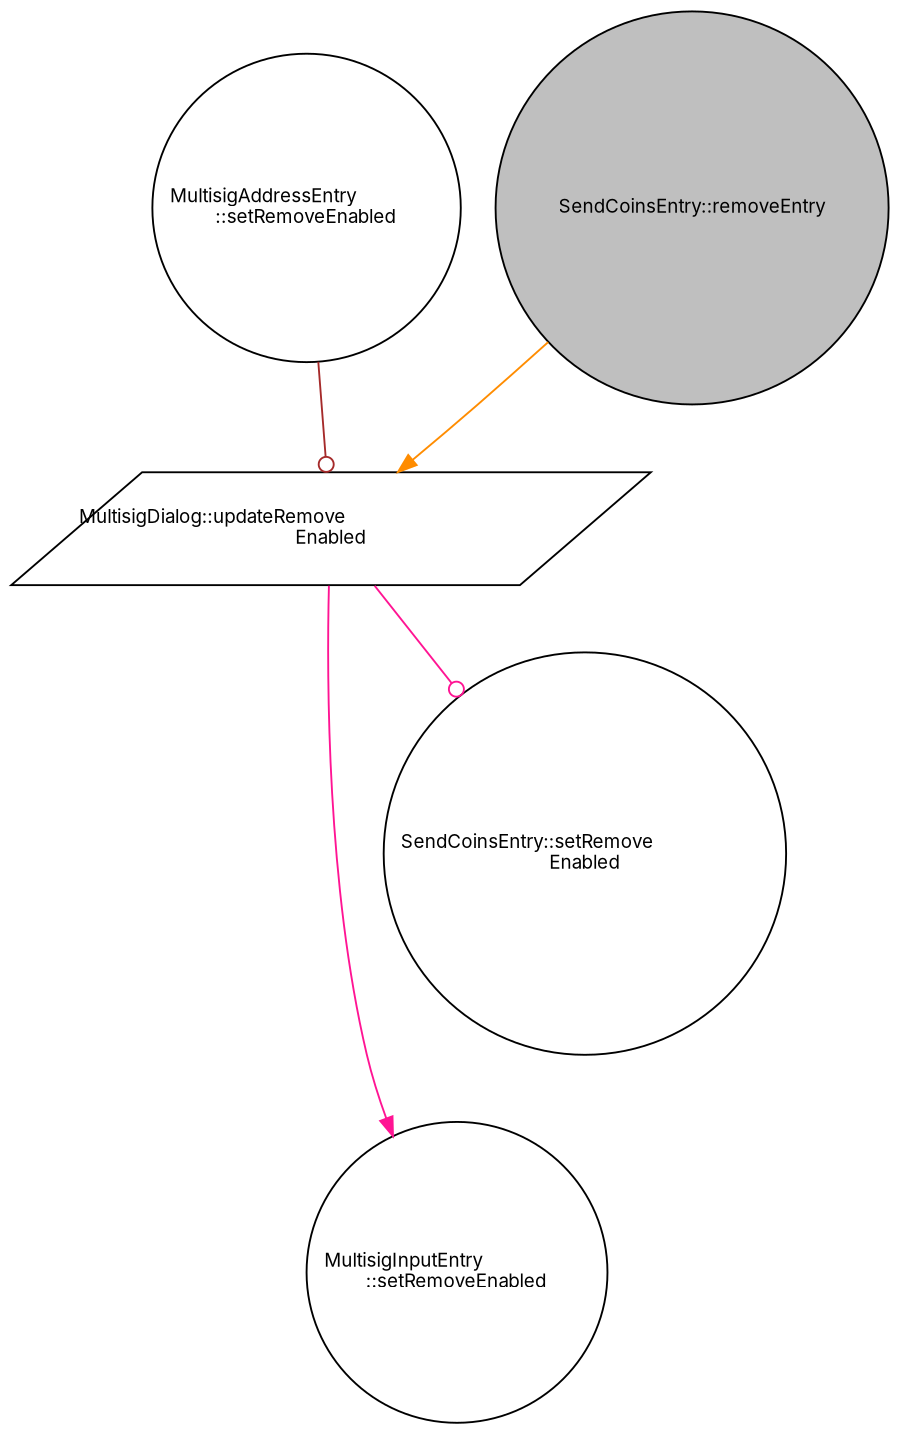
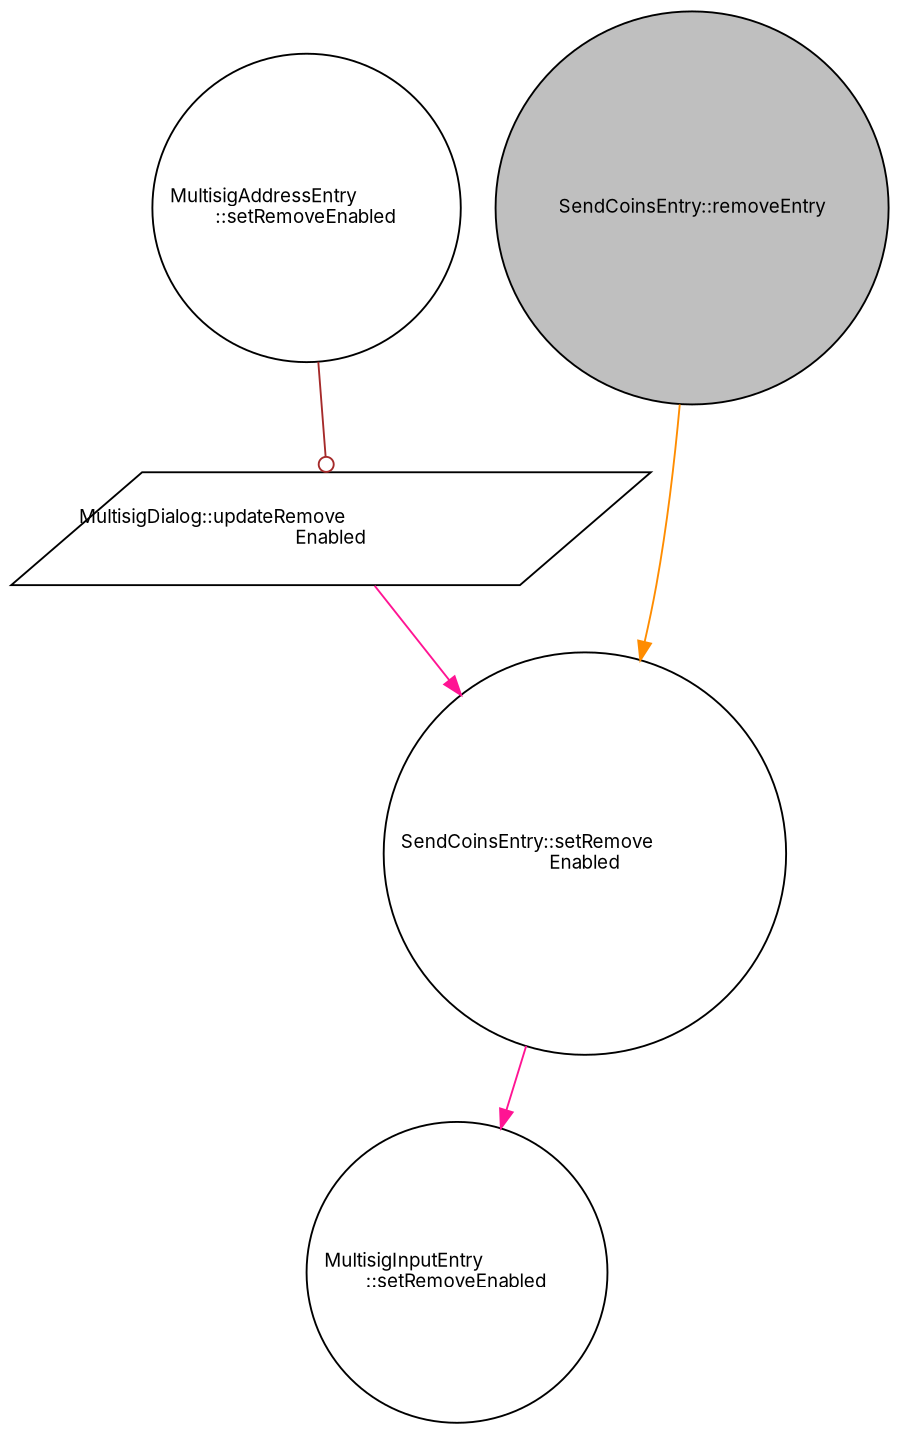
(481, 402) -> (666, 524)
(413, 634) -> (413, 634)
(337, 855) -> (516, 1078)
